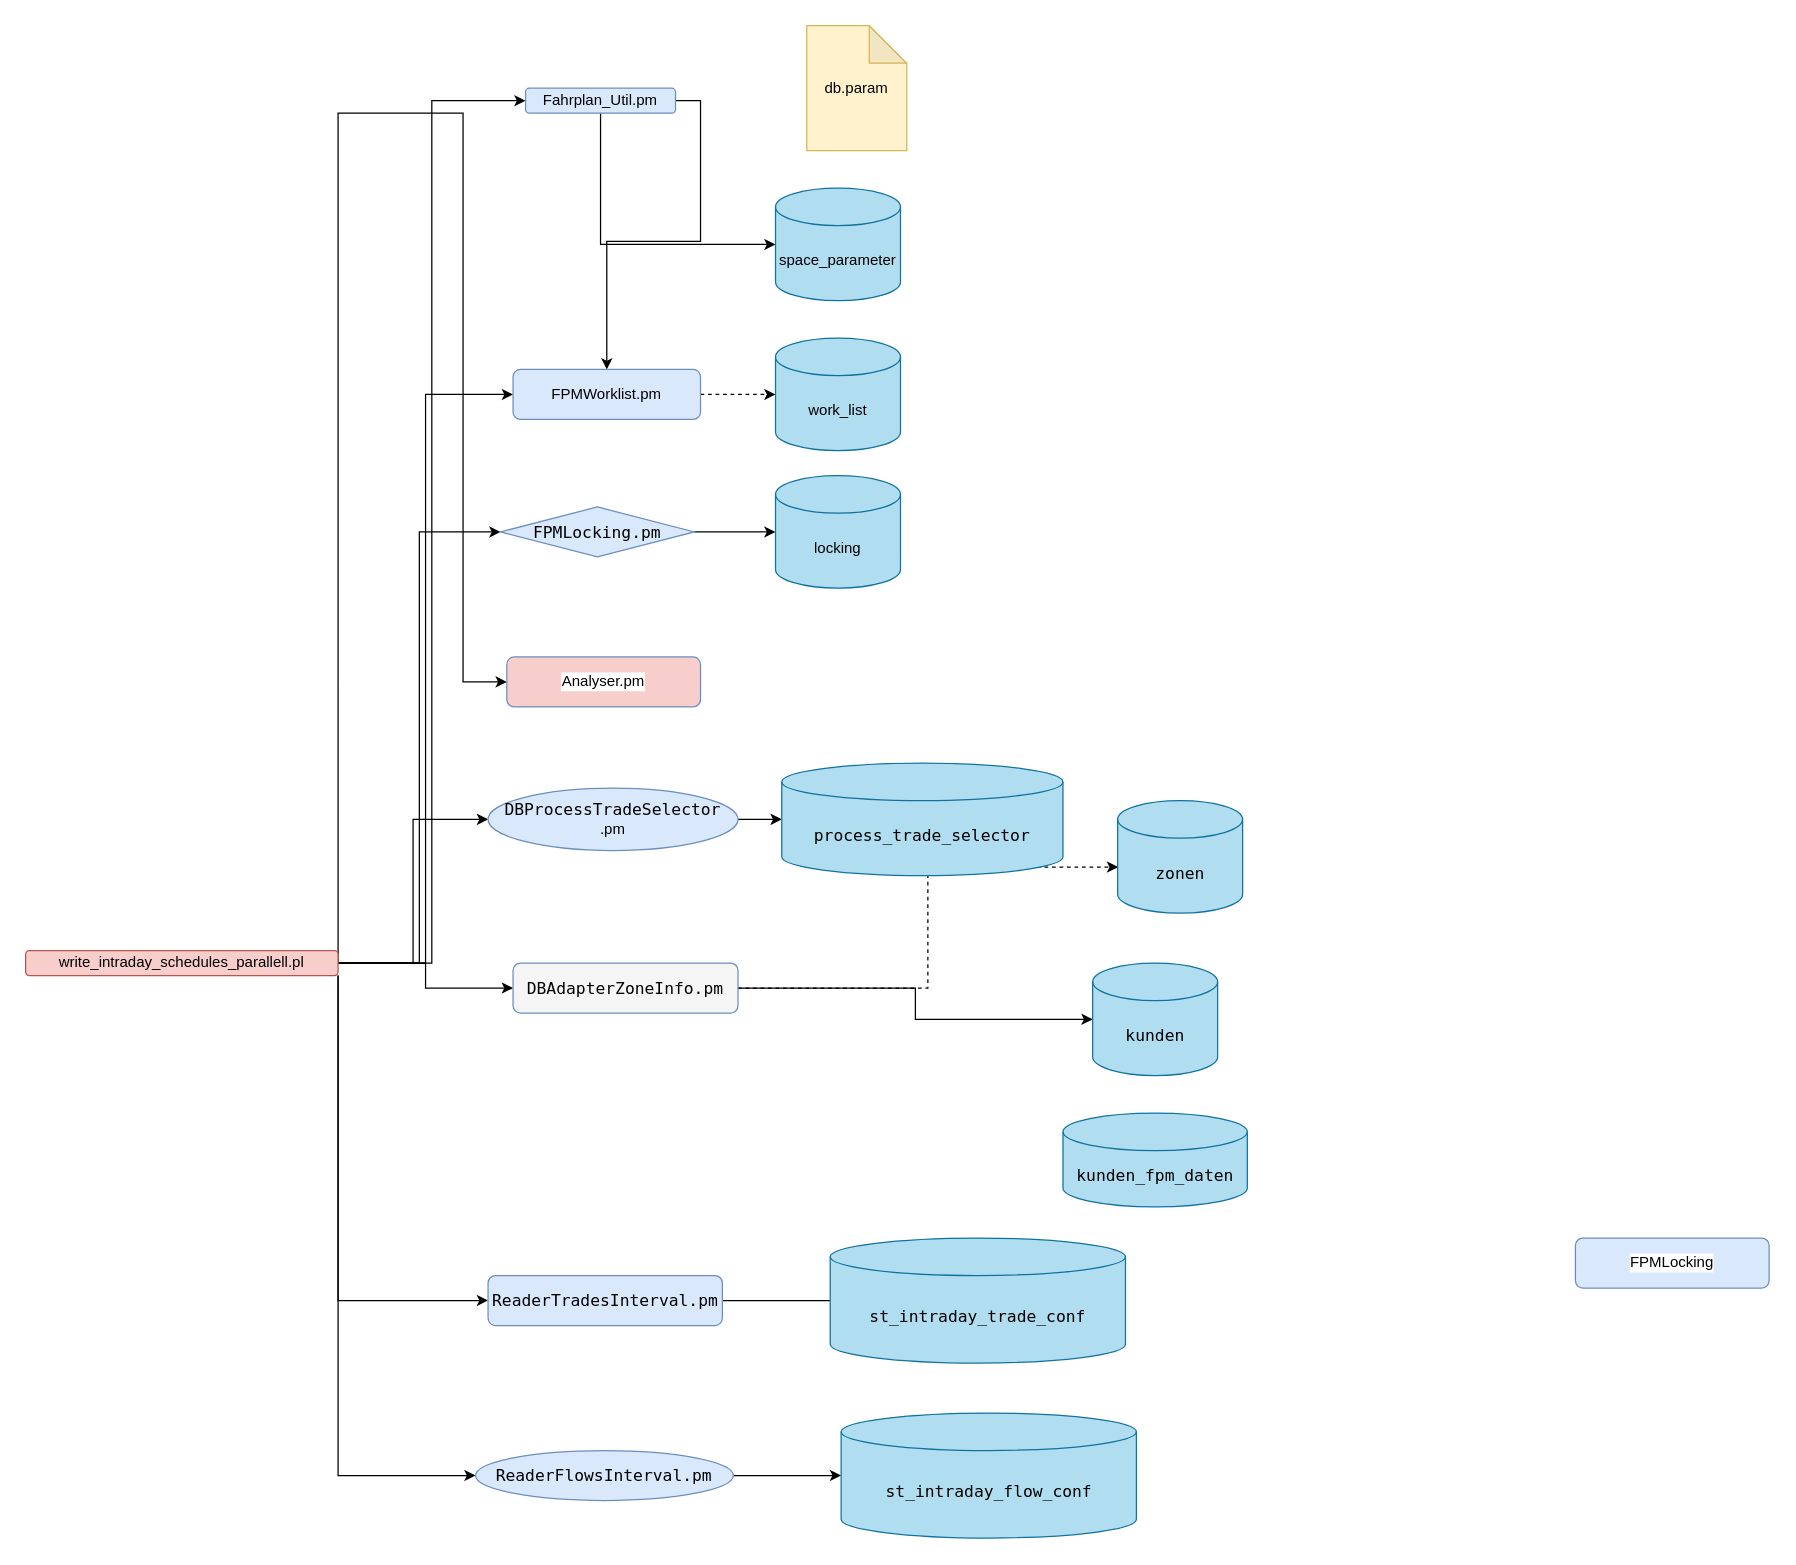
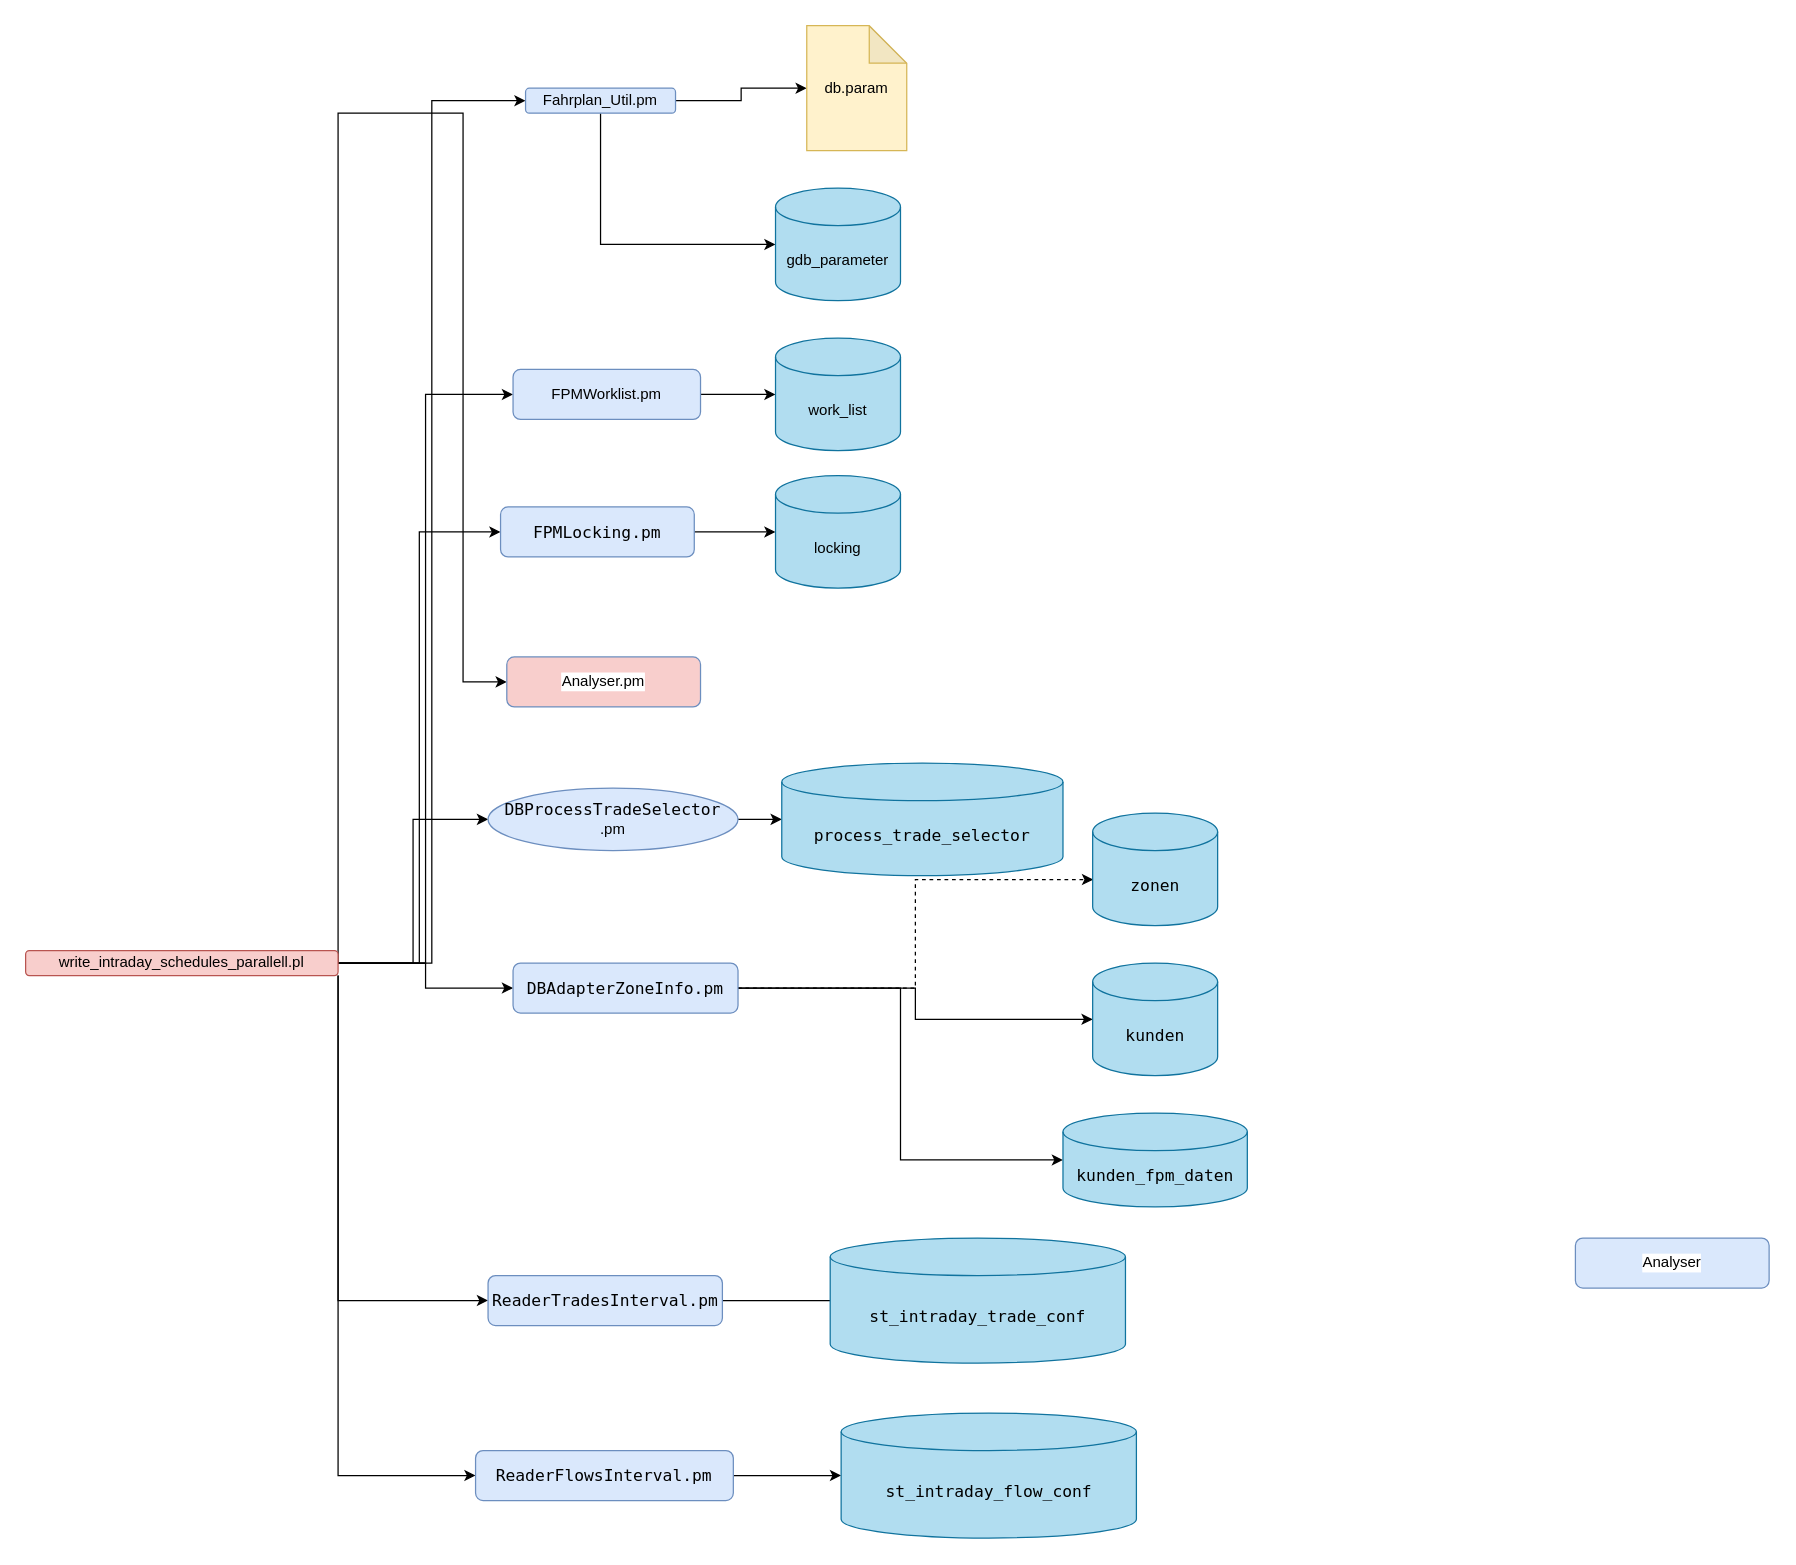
(665, 241) -> (742, 88)
(838, 261) -> (838, 261)
(735, 394) -> (735, 394)
(598, 532) -> (598, 532)
(1180, 857) -> (1155, 869)
(626, 988) -> (626, 988)
none -> (901, 1153)
(1673, 1263) -> (1673, 1263)
(605, 1476) -> (605, 1476)
